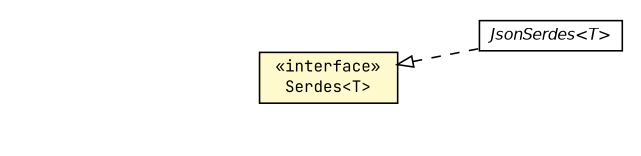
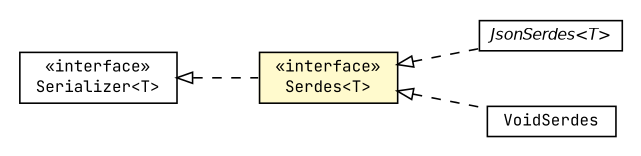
none -> (98, 78)
none -> (551, 121)
